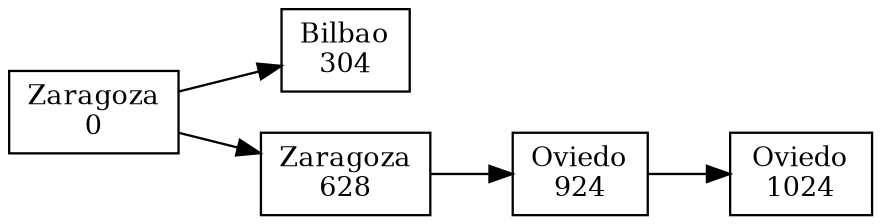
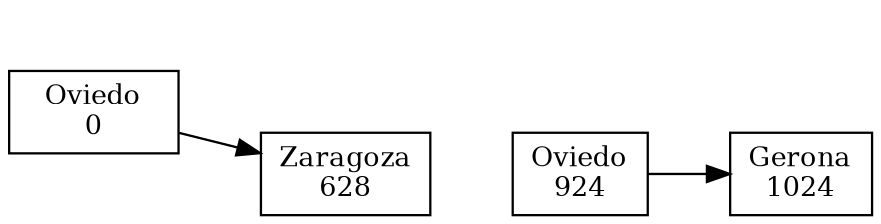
(346, 50) -> none
(94, 112) -> (94, 112)
(460, 174) -> none
(801, 174) -> (801, 174)
